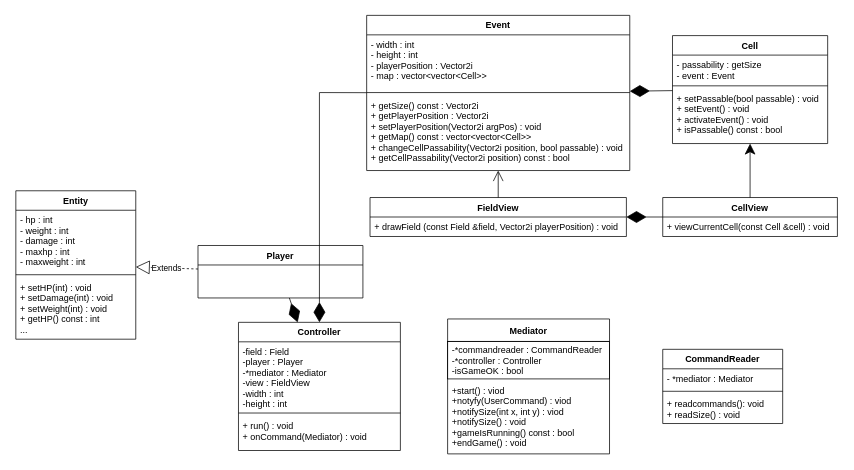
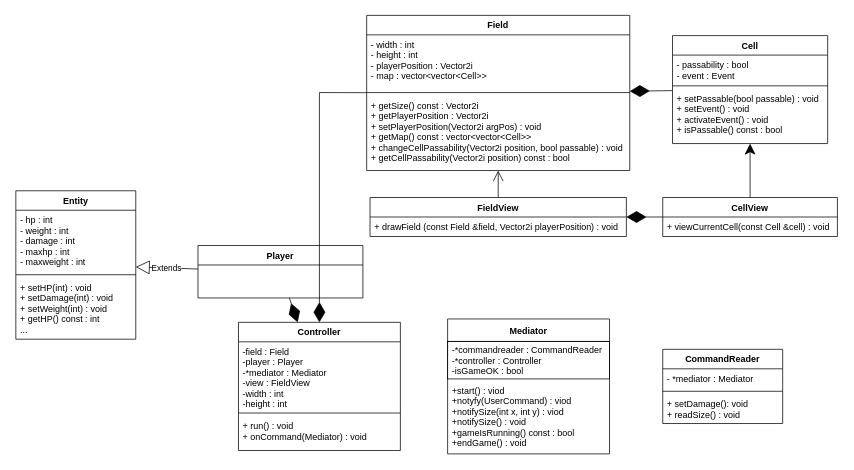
(498, 26) -> (498, 26)
(725, 65) -> (718, 65)
(187, 269) -> (187, 269)
(718, 405) -> (710, 405)
